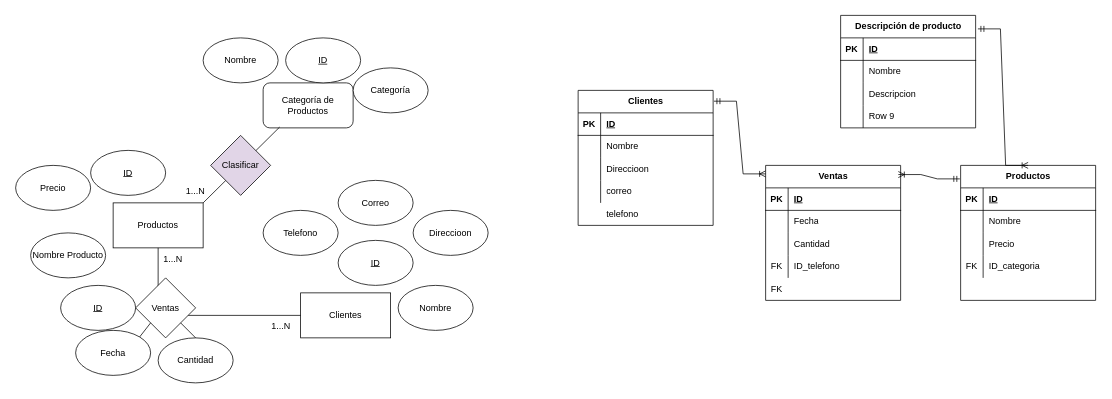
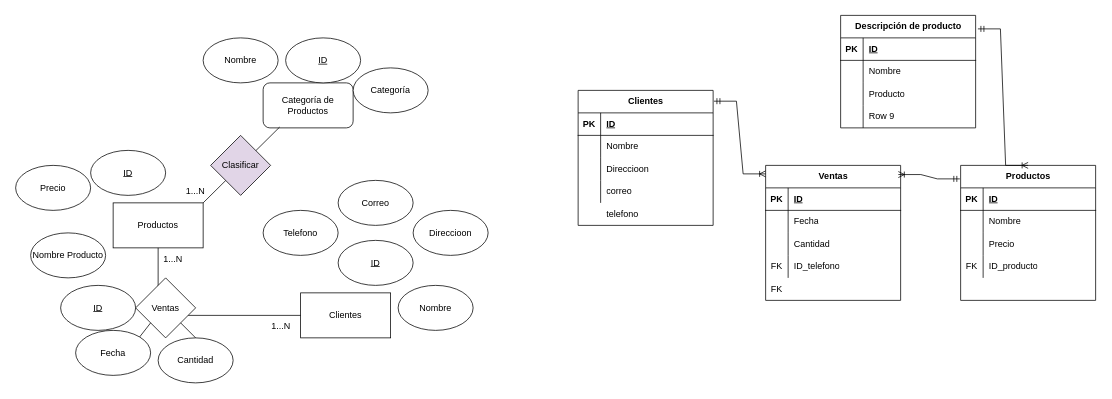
(894, 94) -> (889, 94)
(1018, 267) -> (1017, 267)
